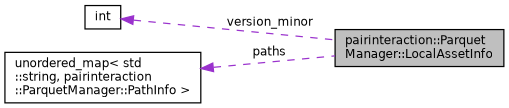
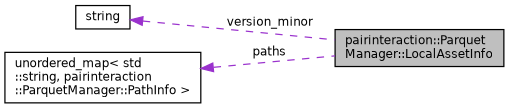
(103, 17) -> (103, 17)
